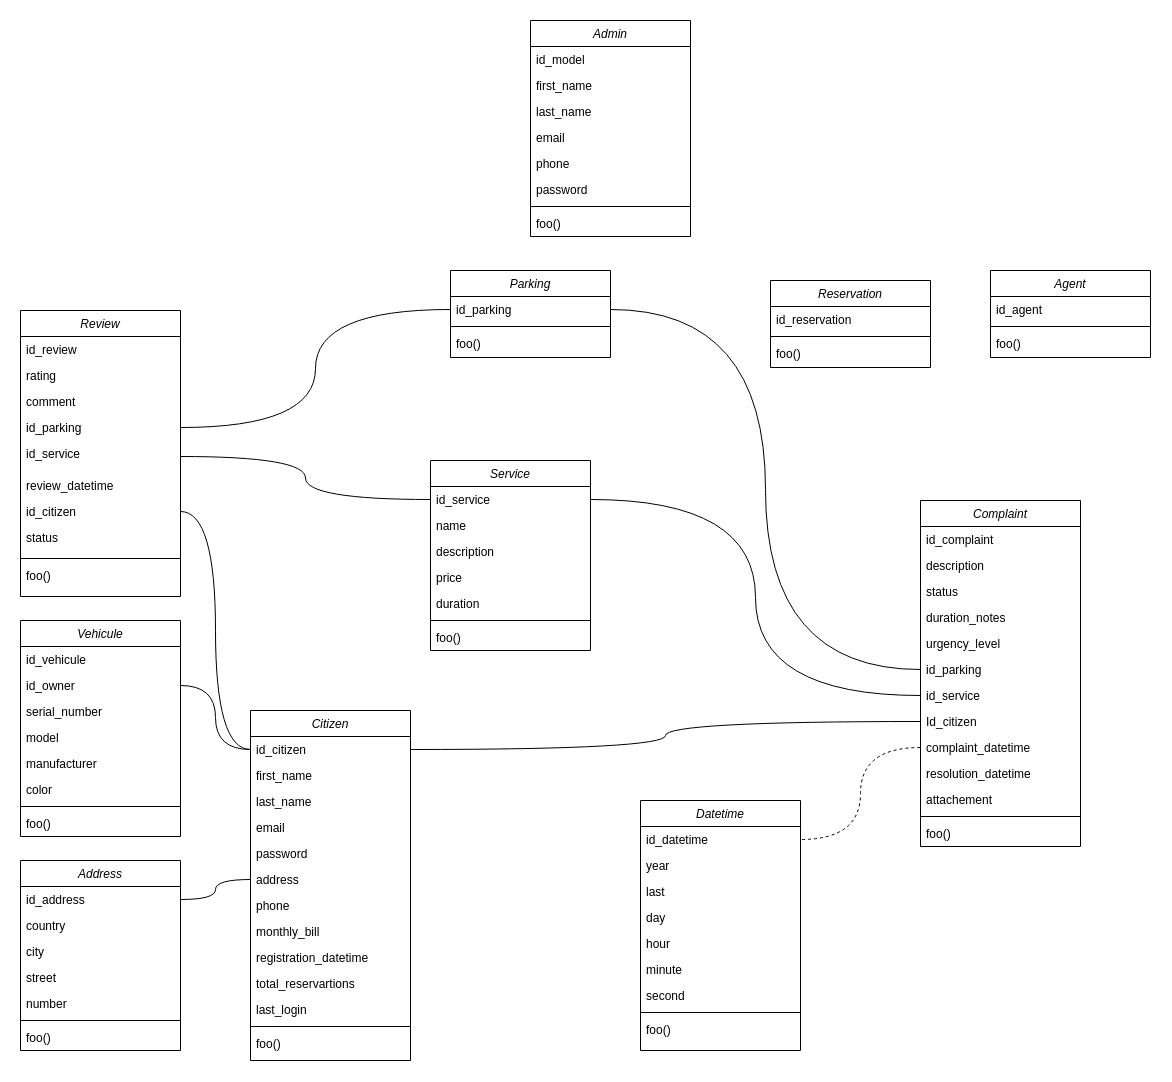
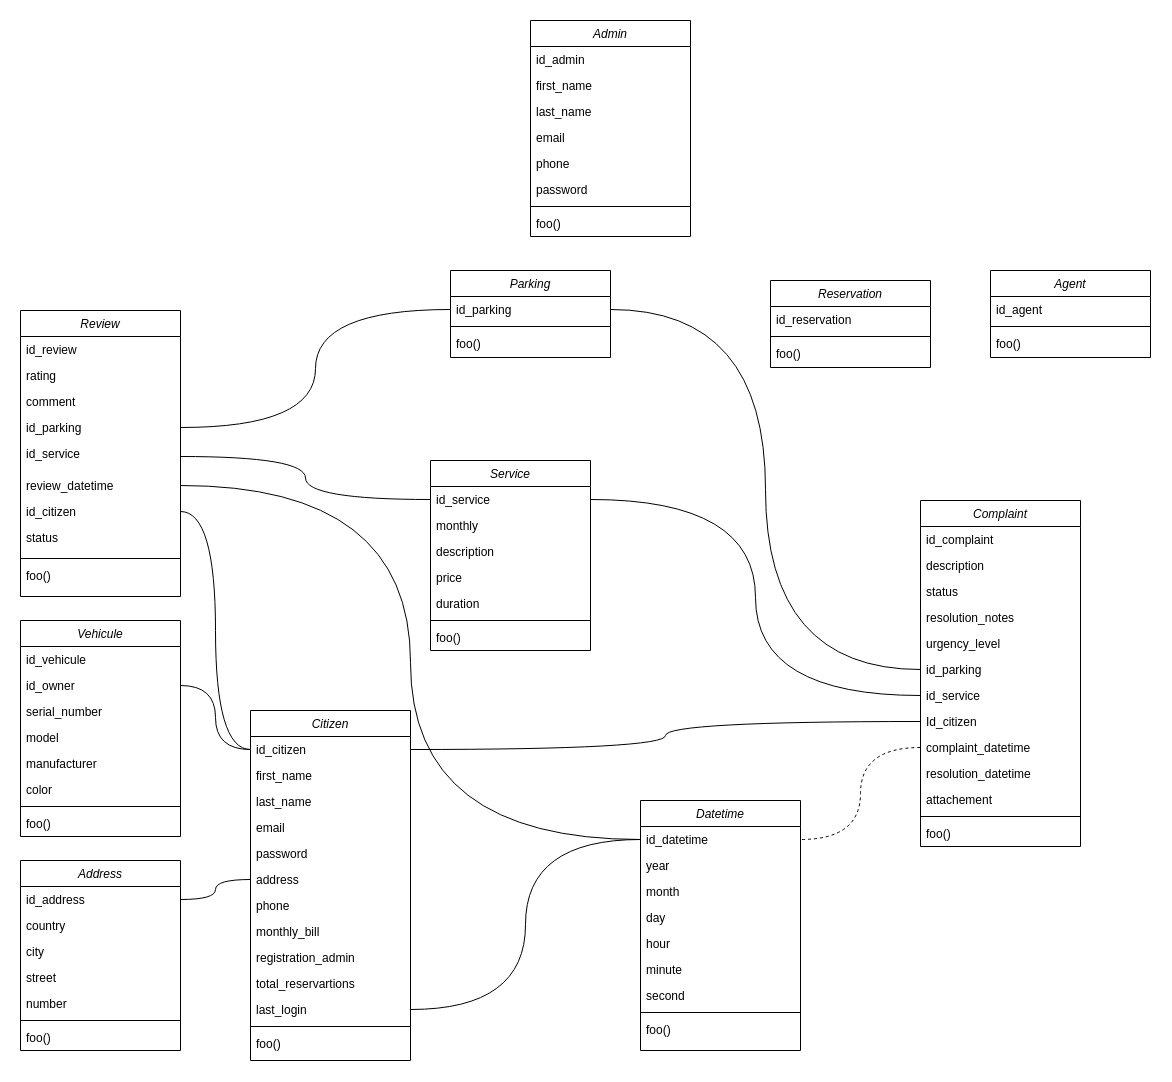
(560, 60) -> (560, 60)
(449, 526) -> (458, 526)
(971, 618) -> (977, 618)
none -> (410, 651)
(658, 892) -> (663, 892)
none -> (525, 926)
(322, 958) -> (312, 958)
